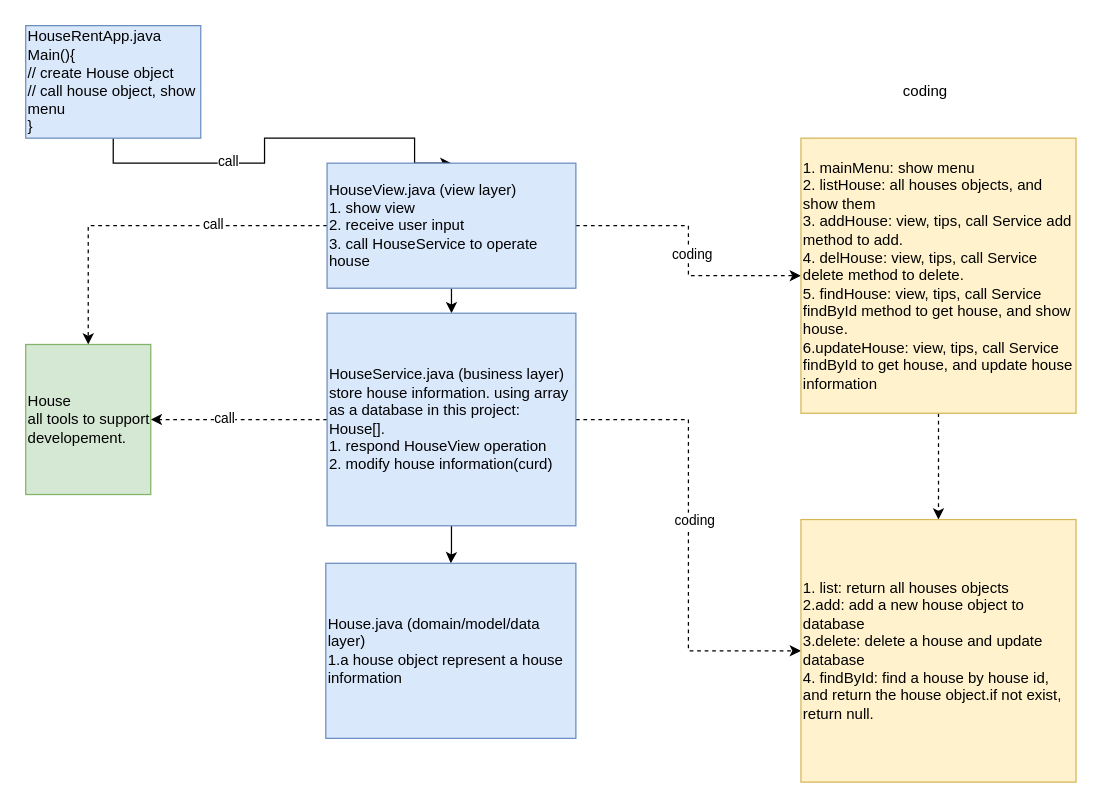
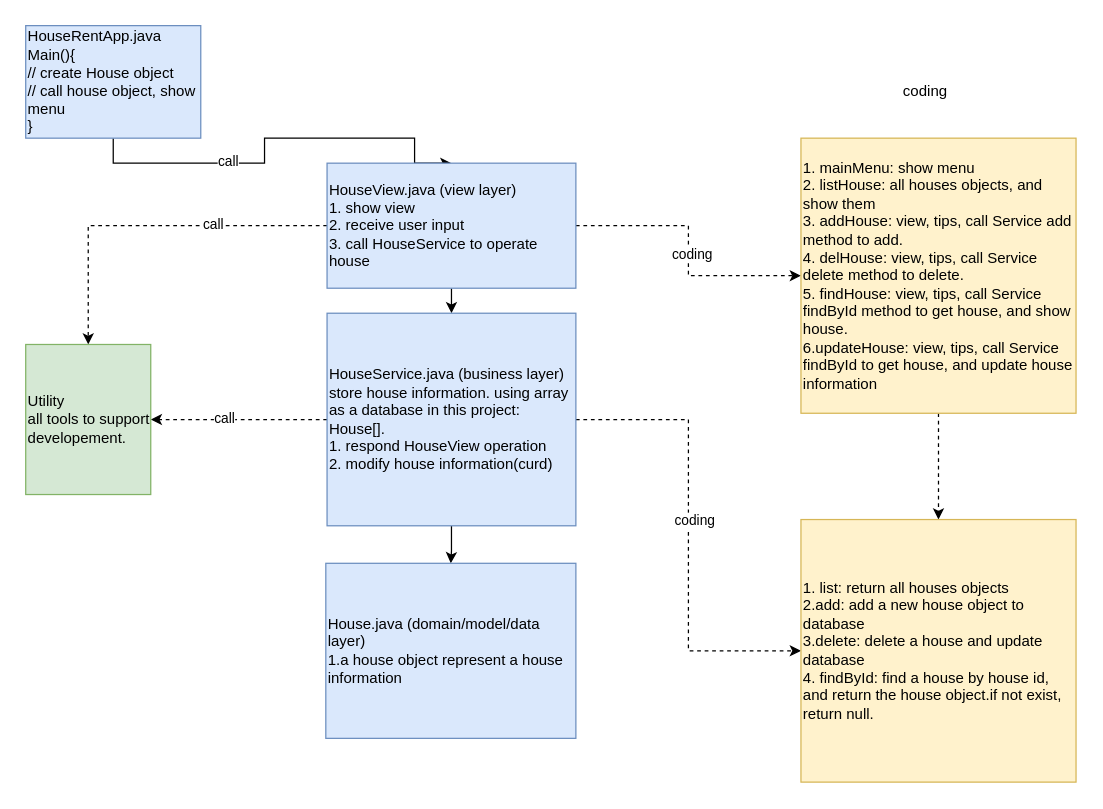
(89, 419) -> (89, 419)
